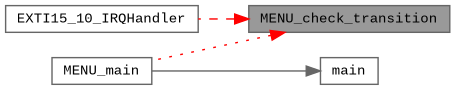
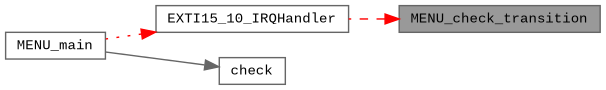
(212, 48) -> (124, 36)
(349, 71) -> (252, 71)
